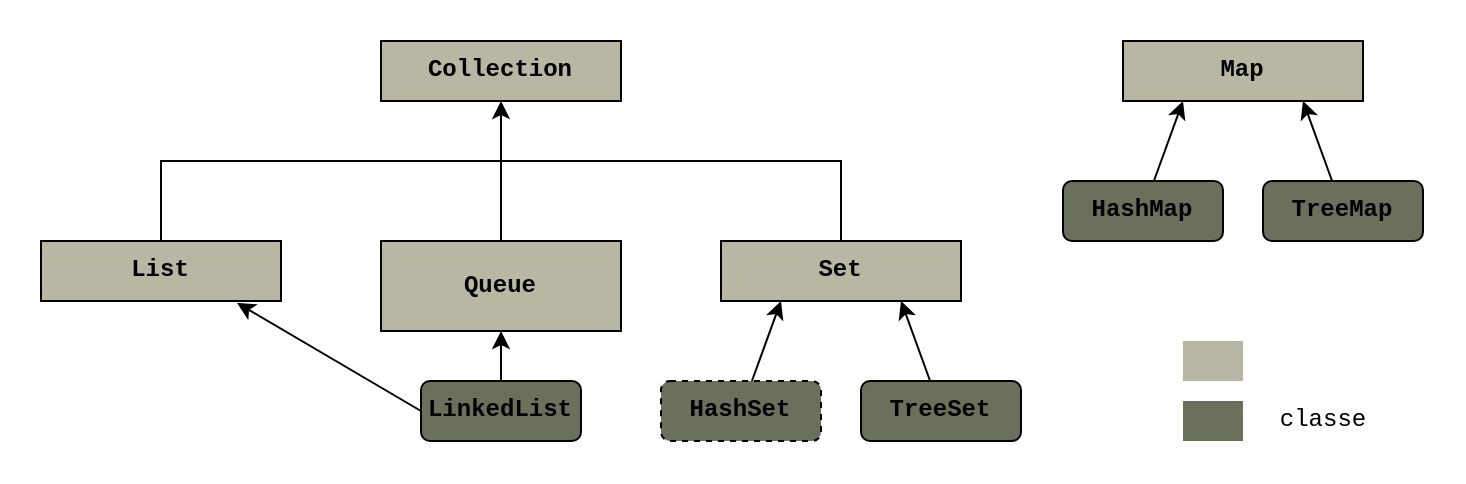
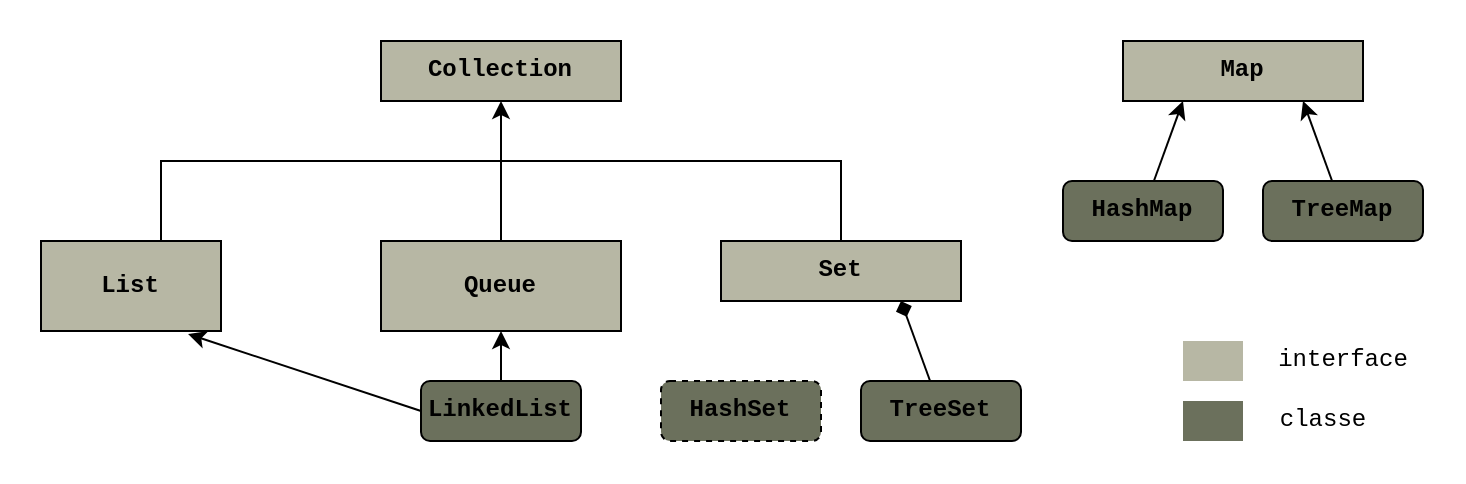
(161, 271) -> (131, 286)
(906, 315) -> (907, 316)
(764, 347) -> none
none -> (1343, 361)
